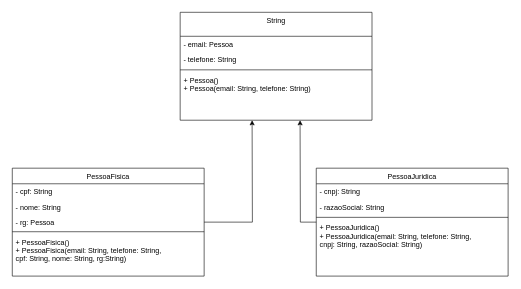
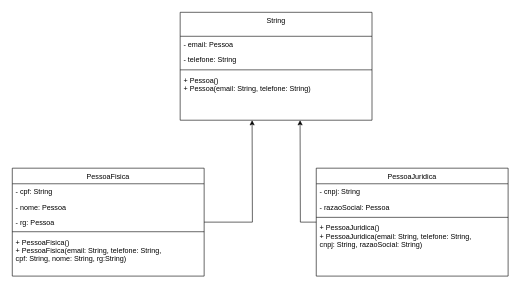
(40, 208) -> (41, 208)
(357, 208) -> (357, 208)
